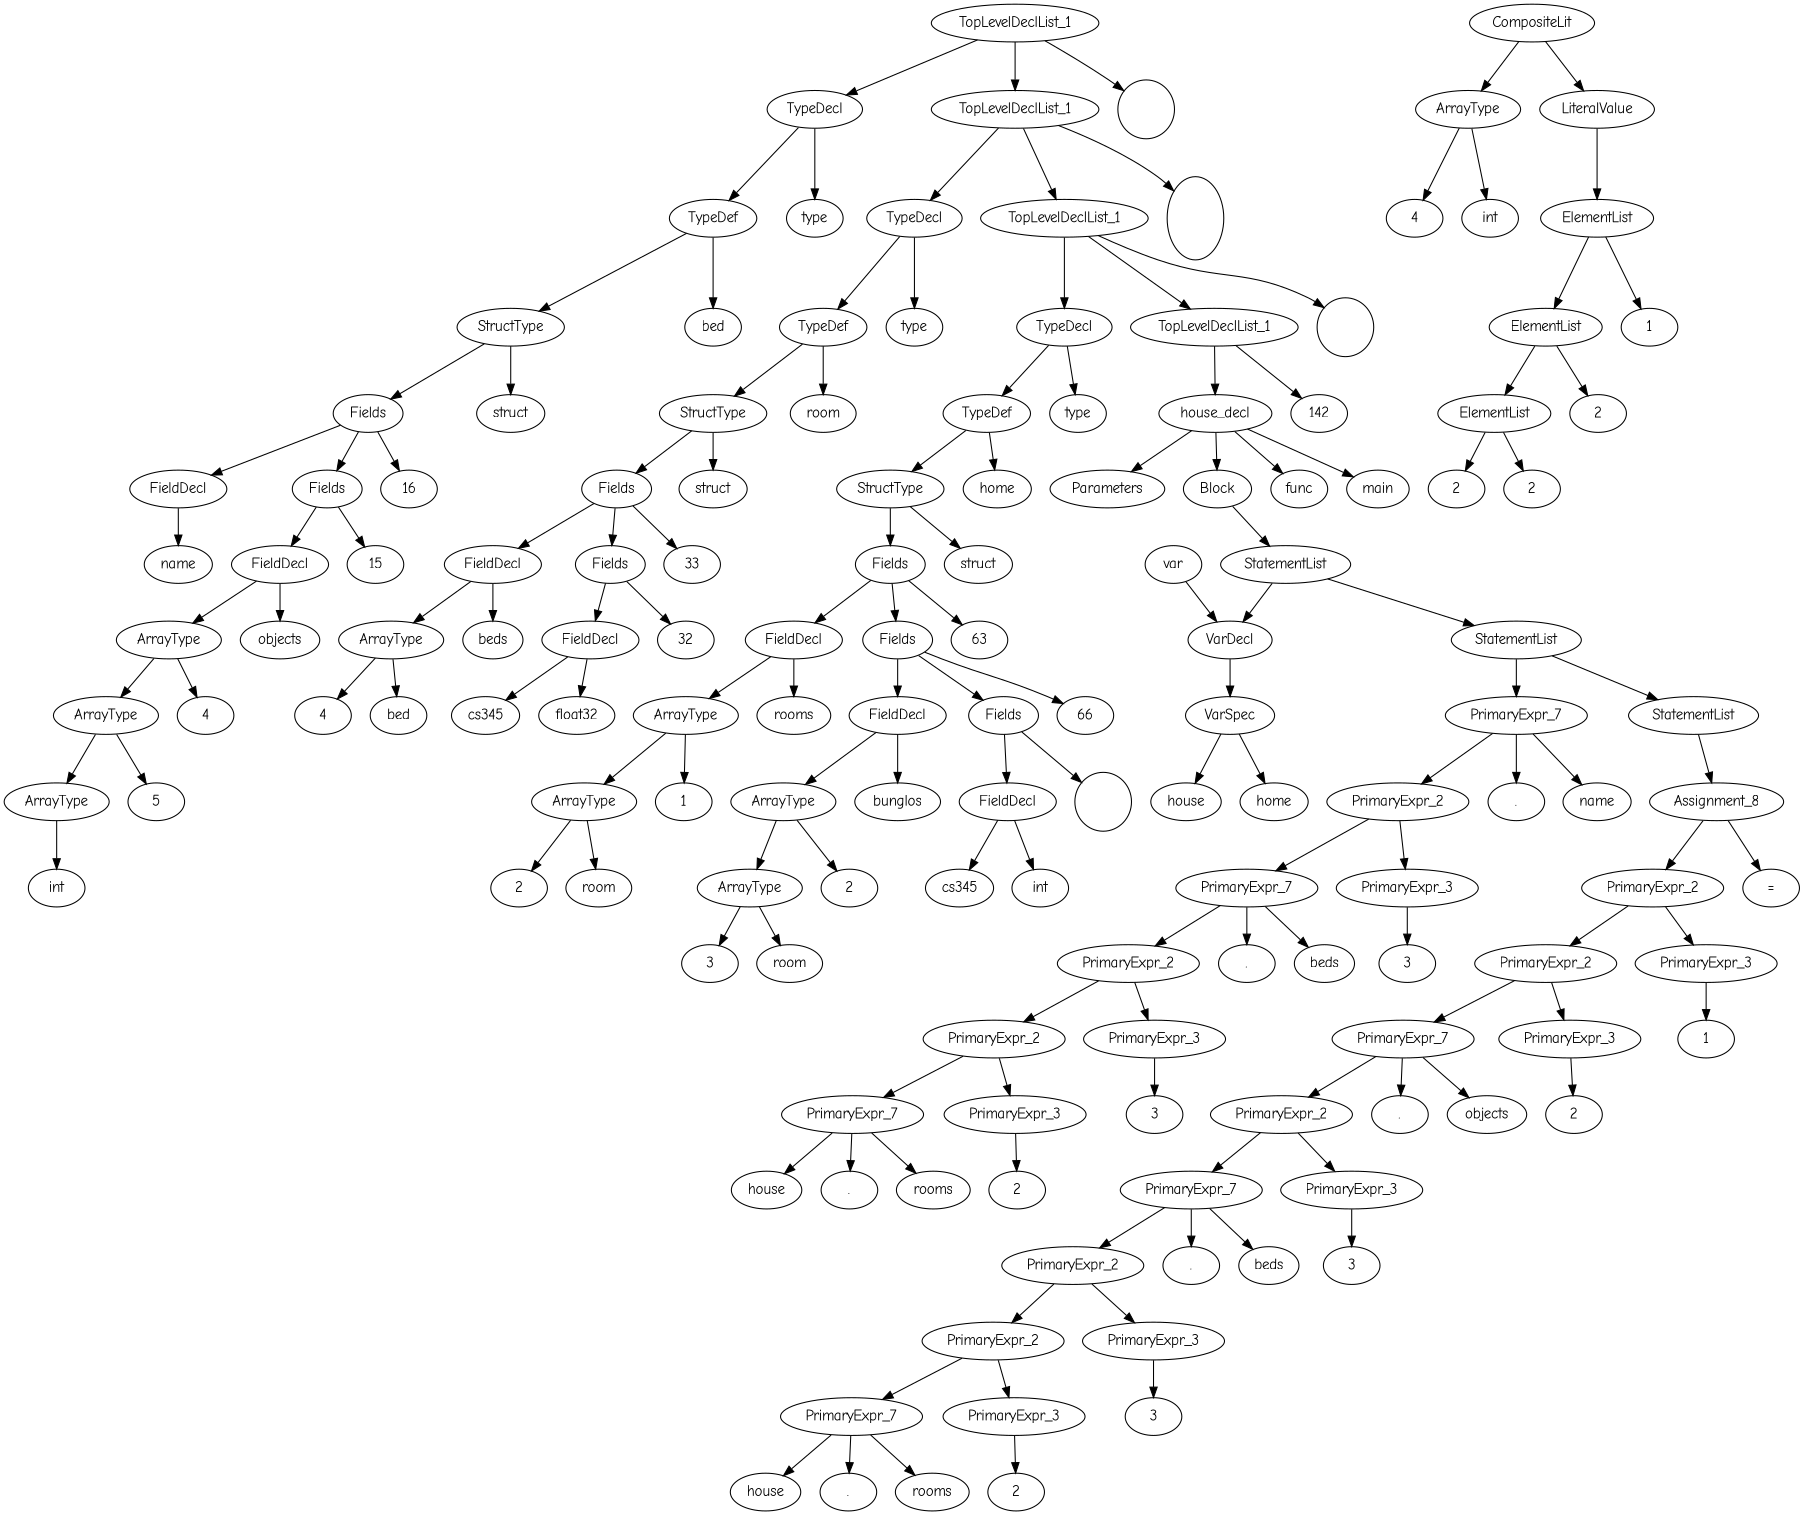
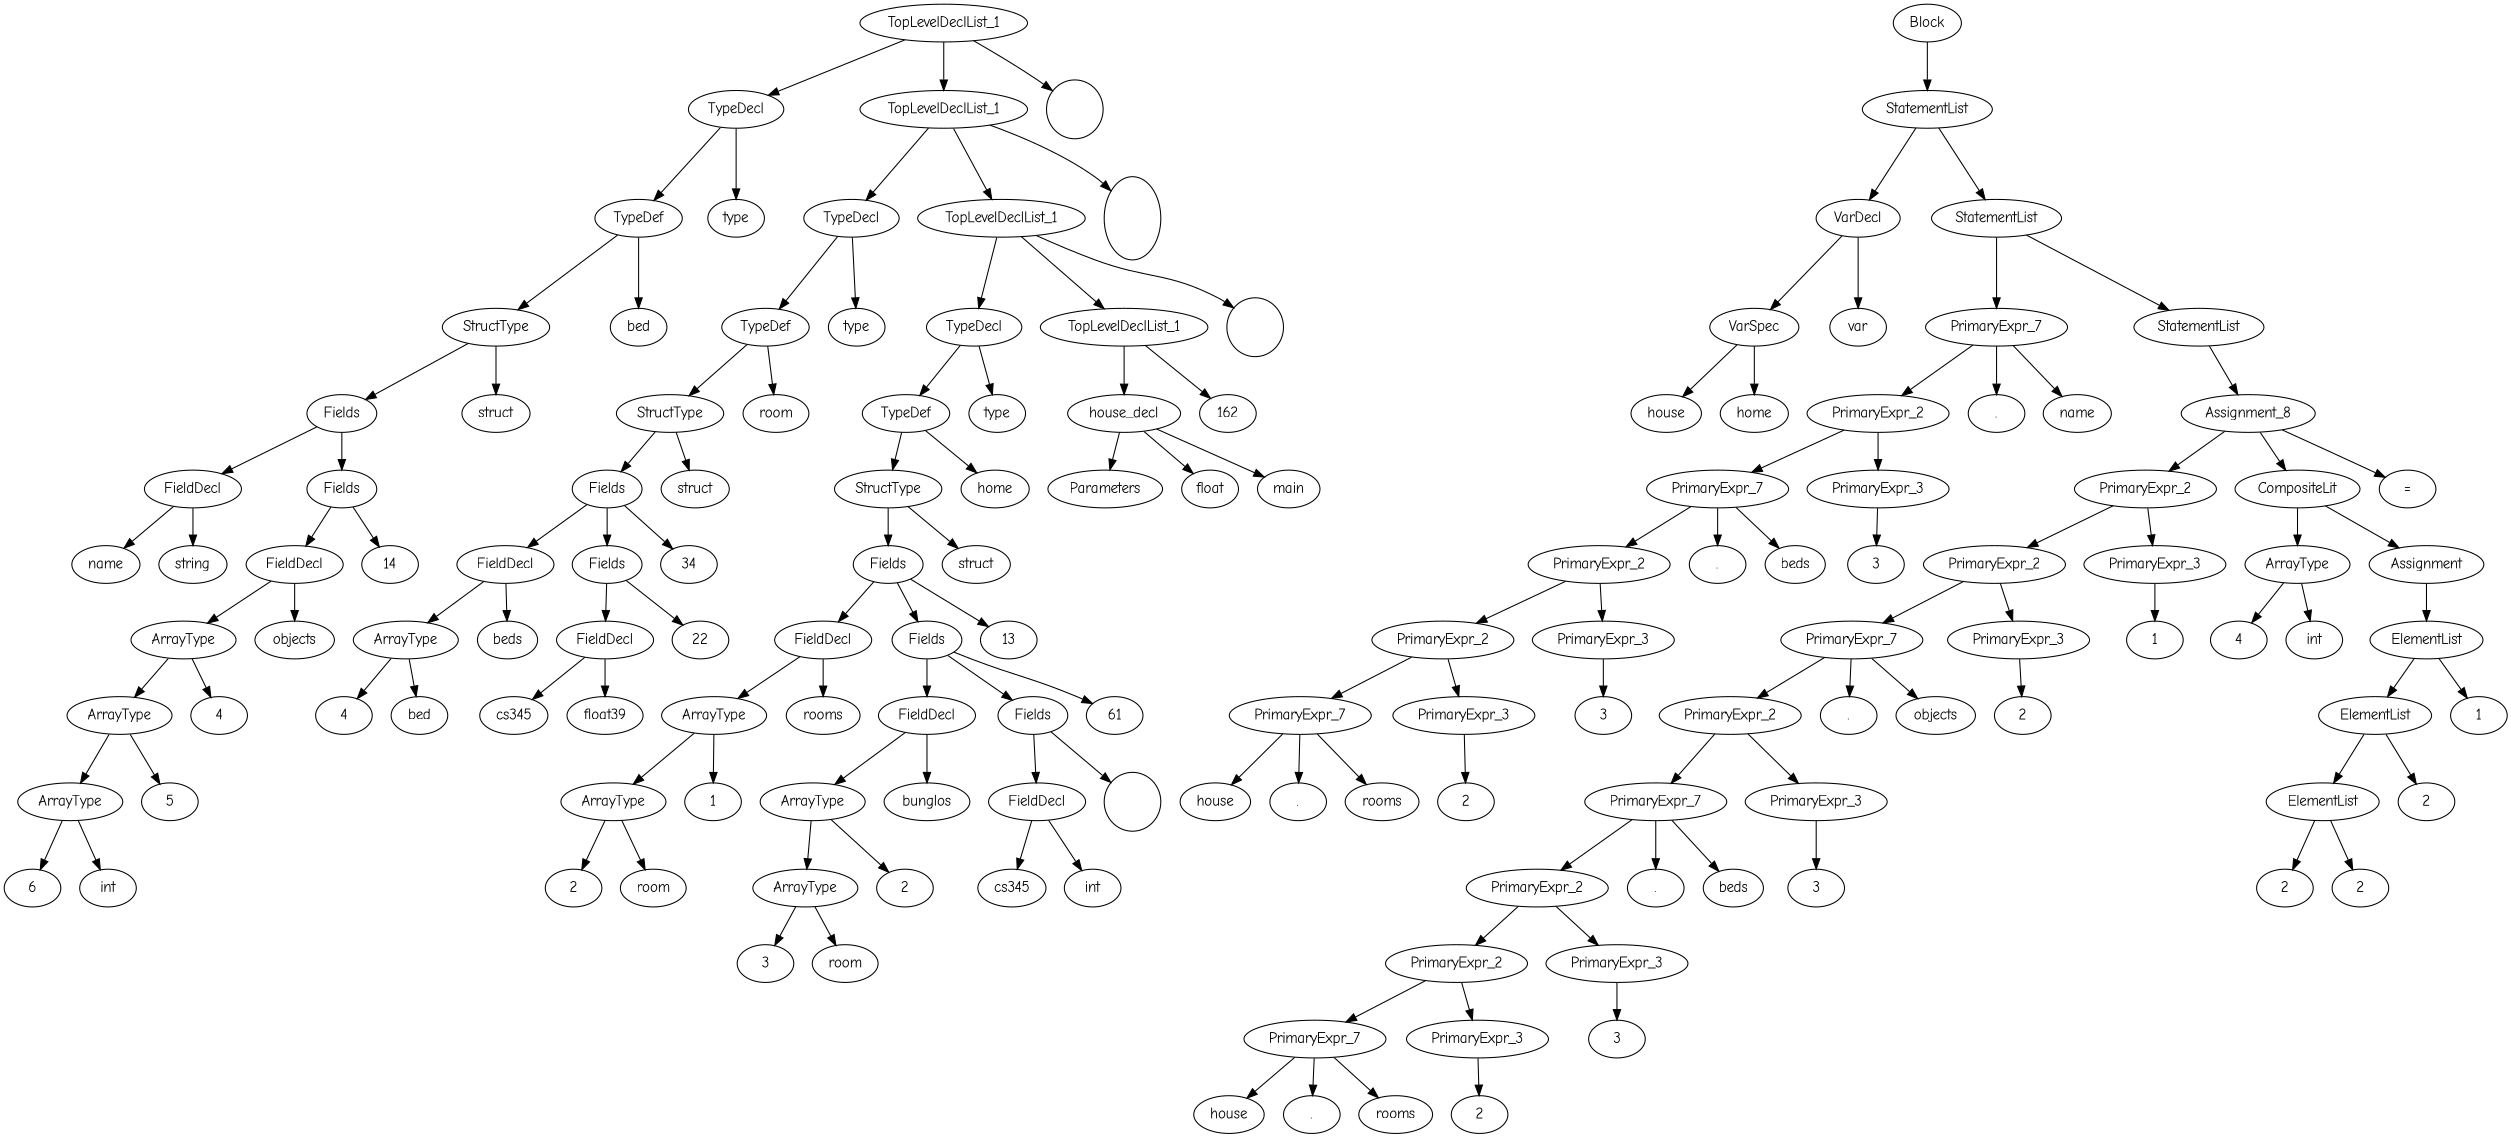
(1597, 109) -> (2426, 564)
(1319, 413) -> (1228, 413)
(1216, 446) -> none
none -> (2270, 447)
(409, 489) -> none
(1299, 489) -> (1210, 489)
none -> (193, 564)
(375, 564) -> (390, 564)
(692, 564) -> (689, 564)
(1198, 598) -> (1858, 268)
(686, 640) -> (700, 640)
(979, 640) -> (1009, 640)
(577, 715) -> (605, 715)
(1085, 715) -> (1115, 715)
none -> (33, 888)
